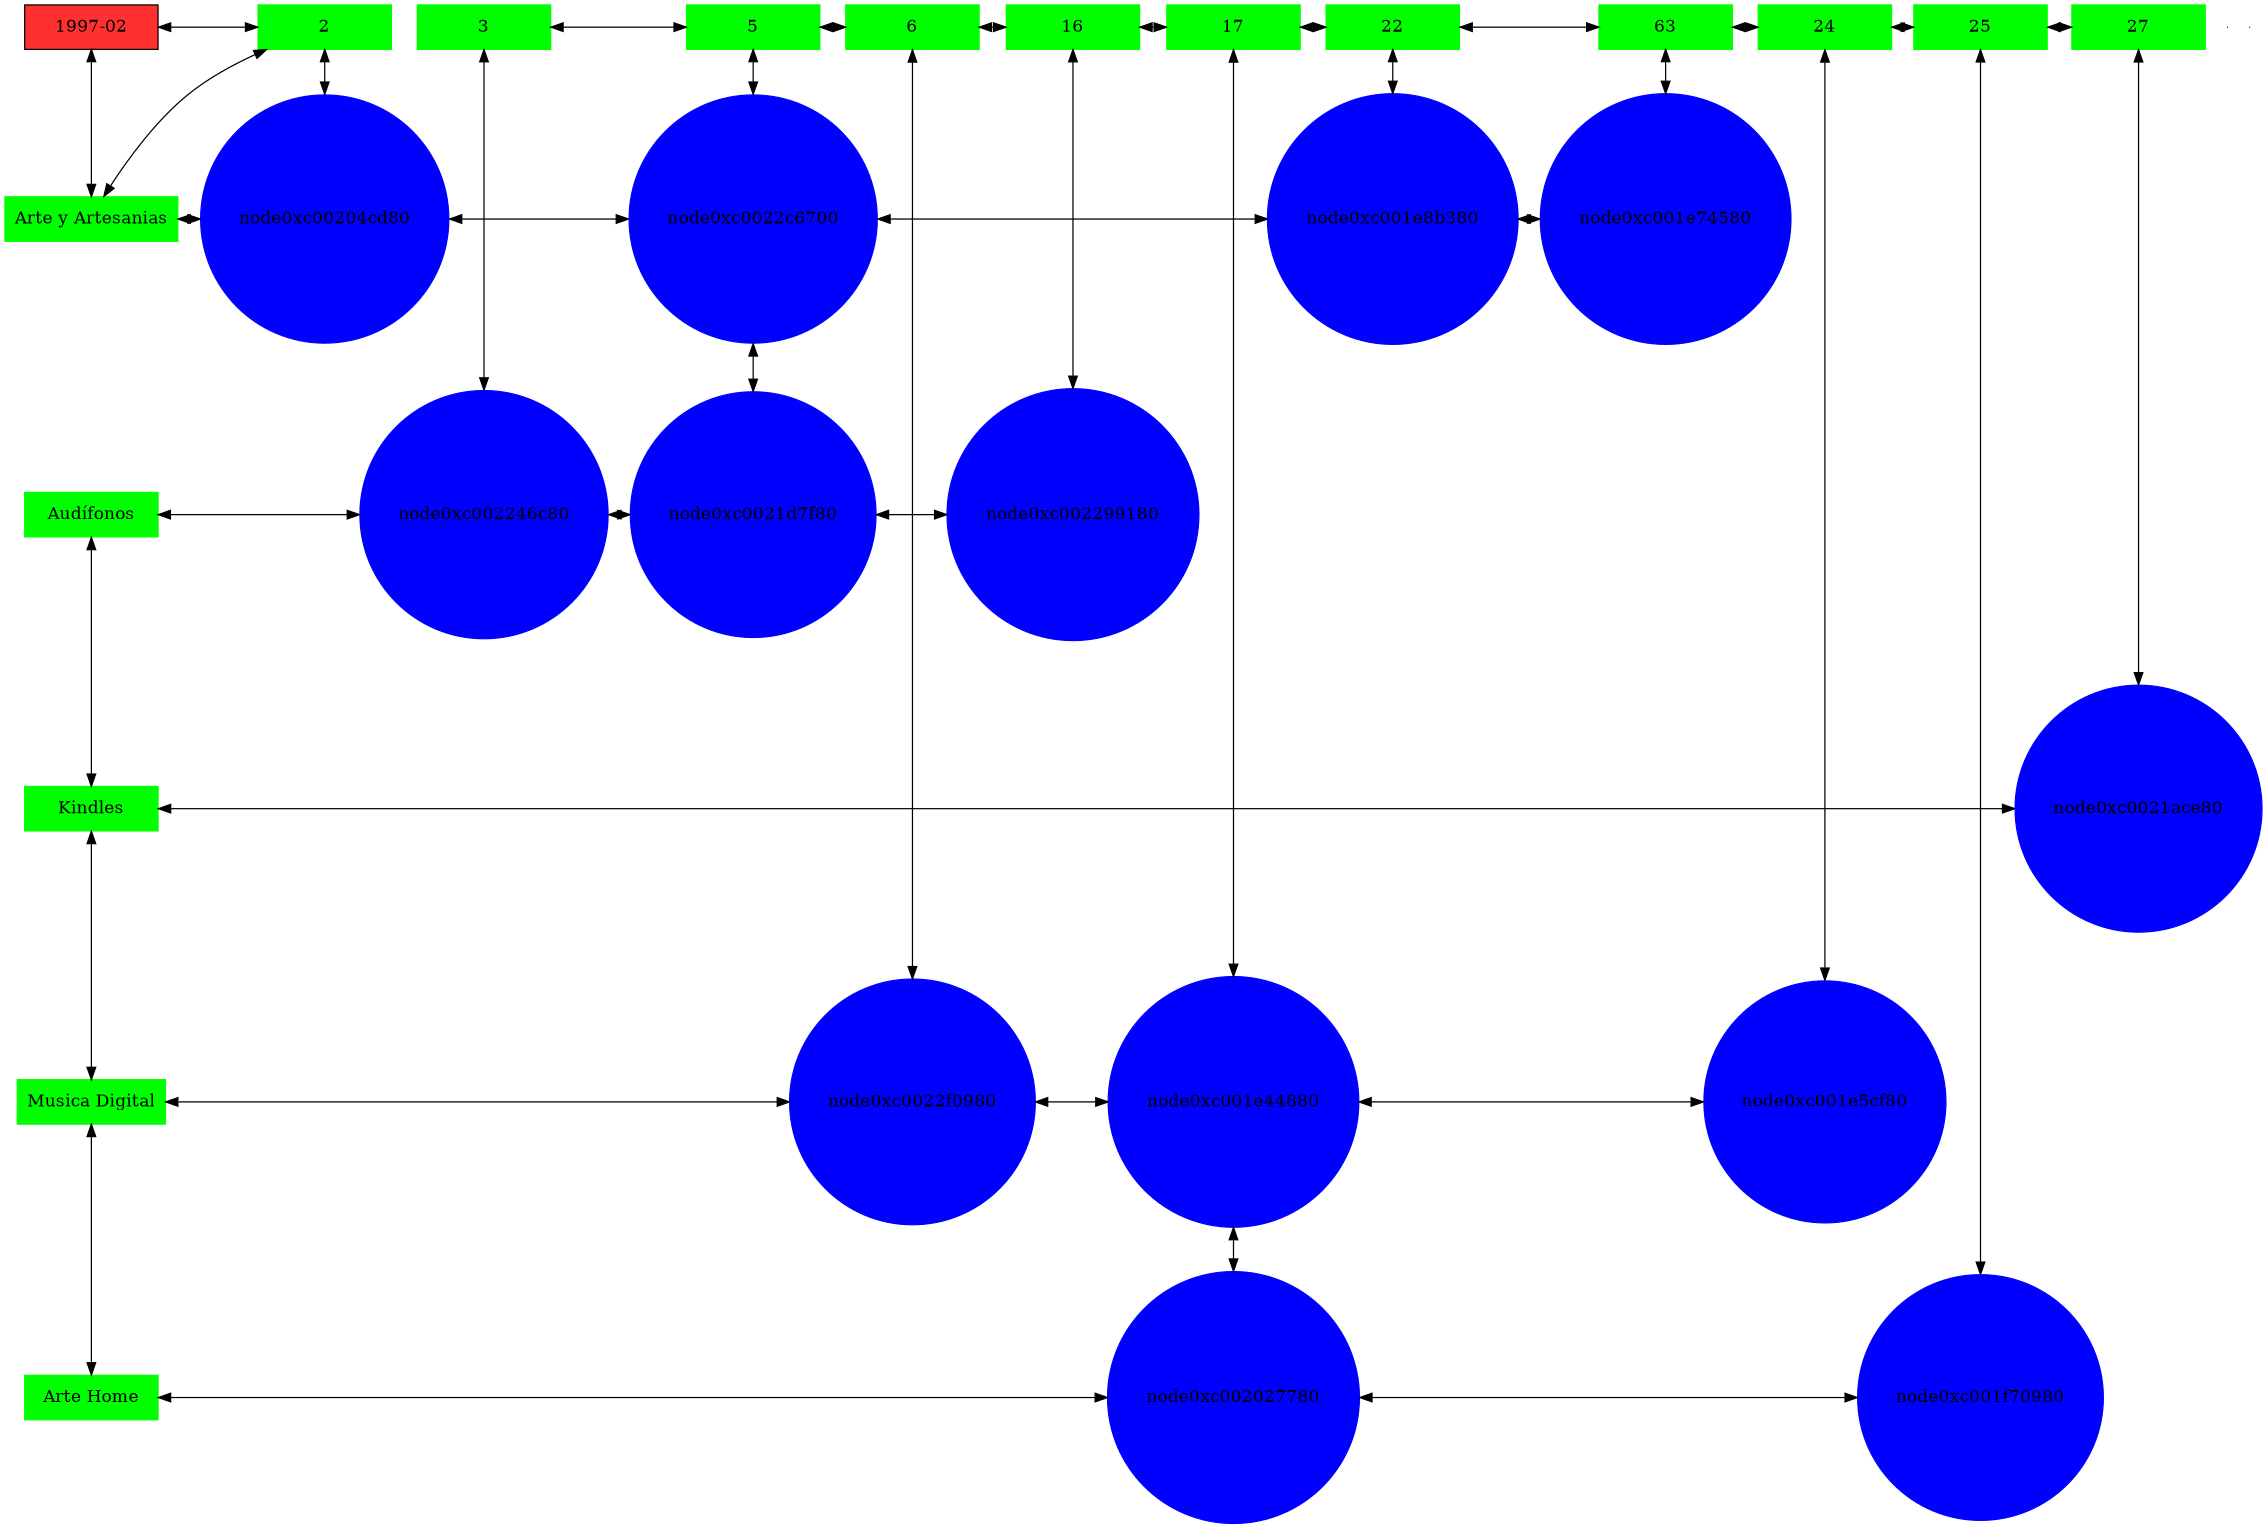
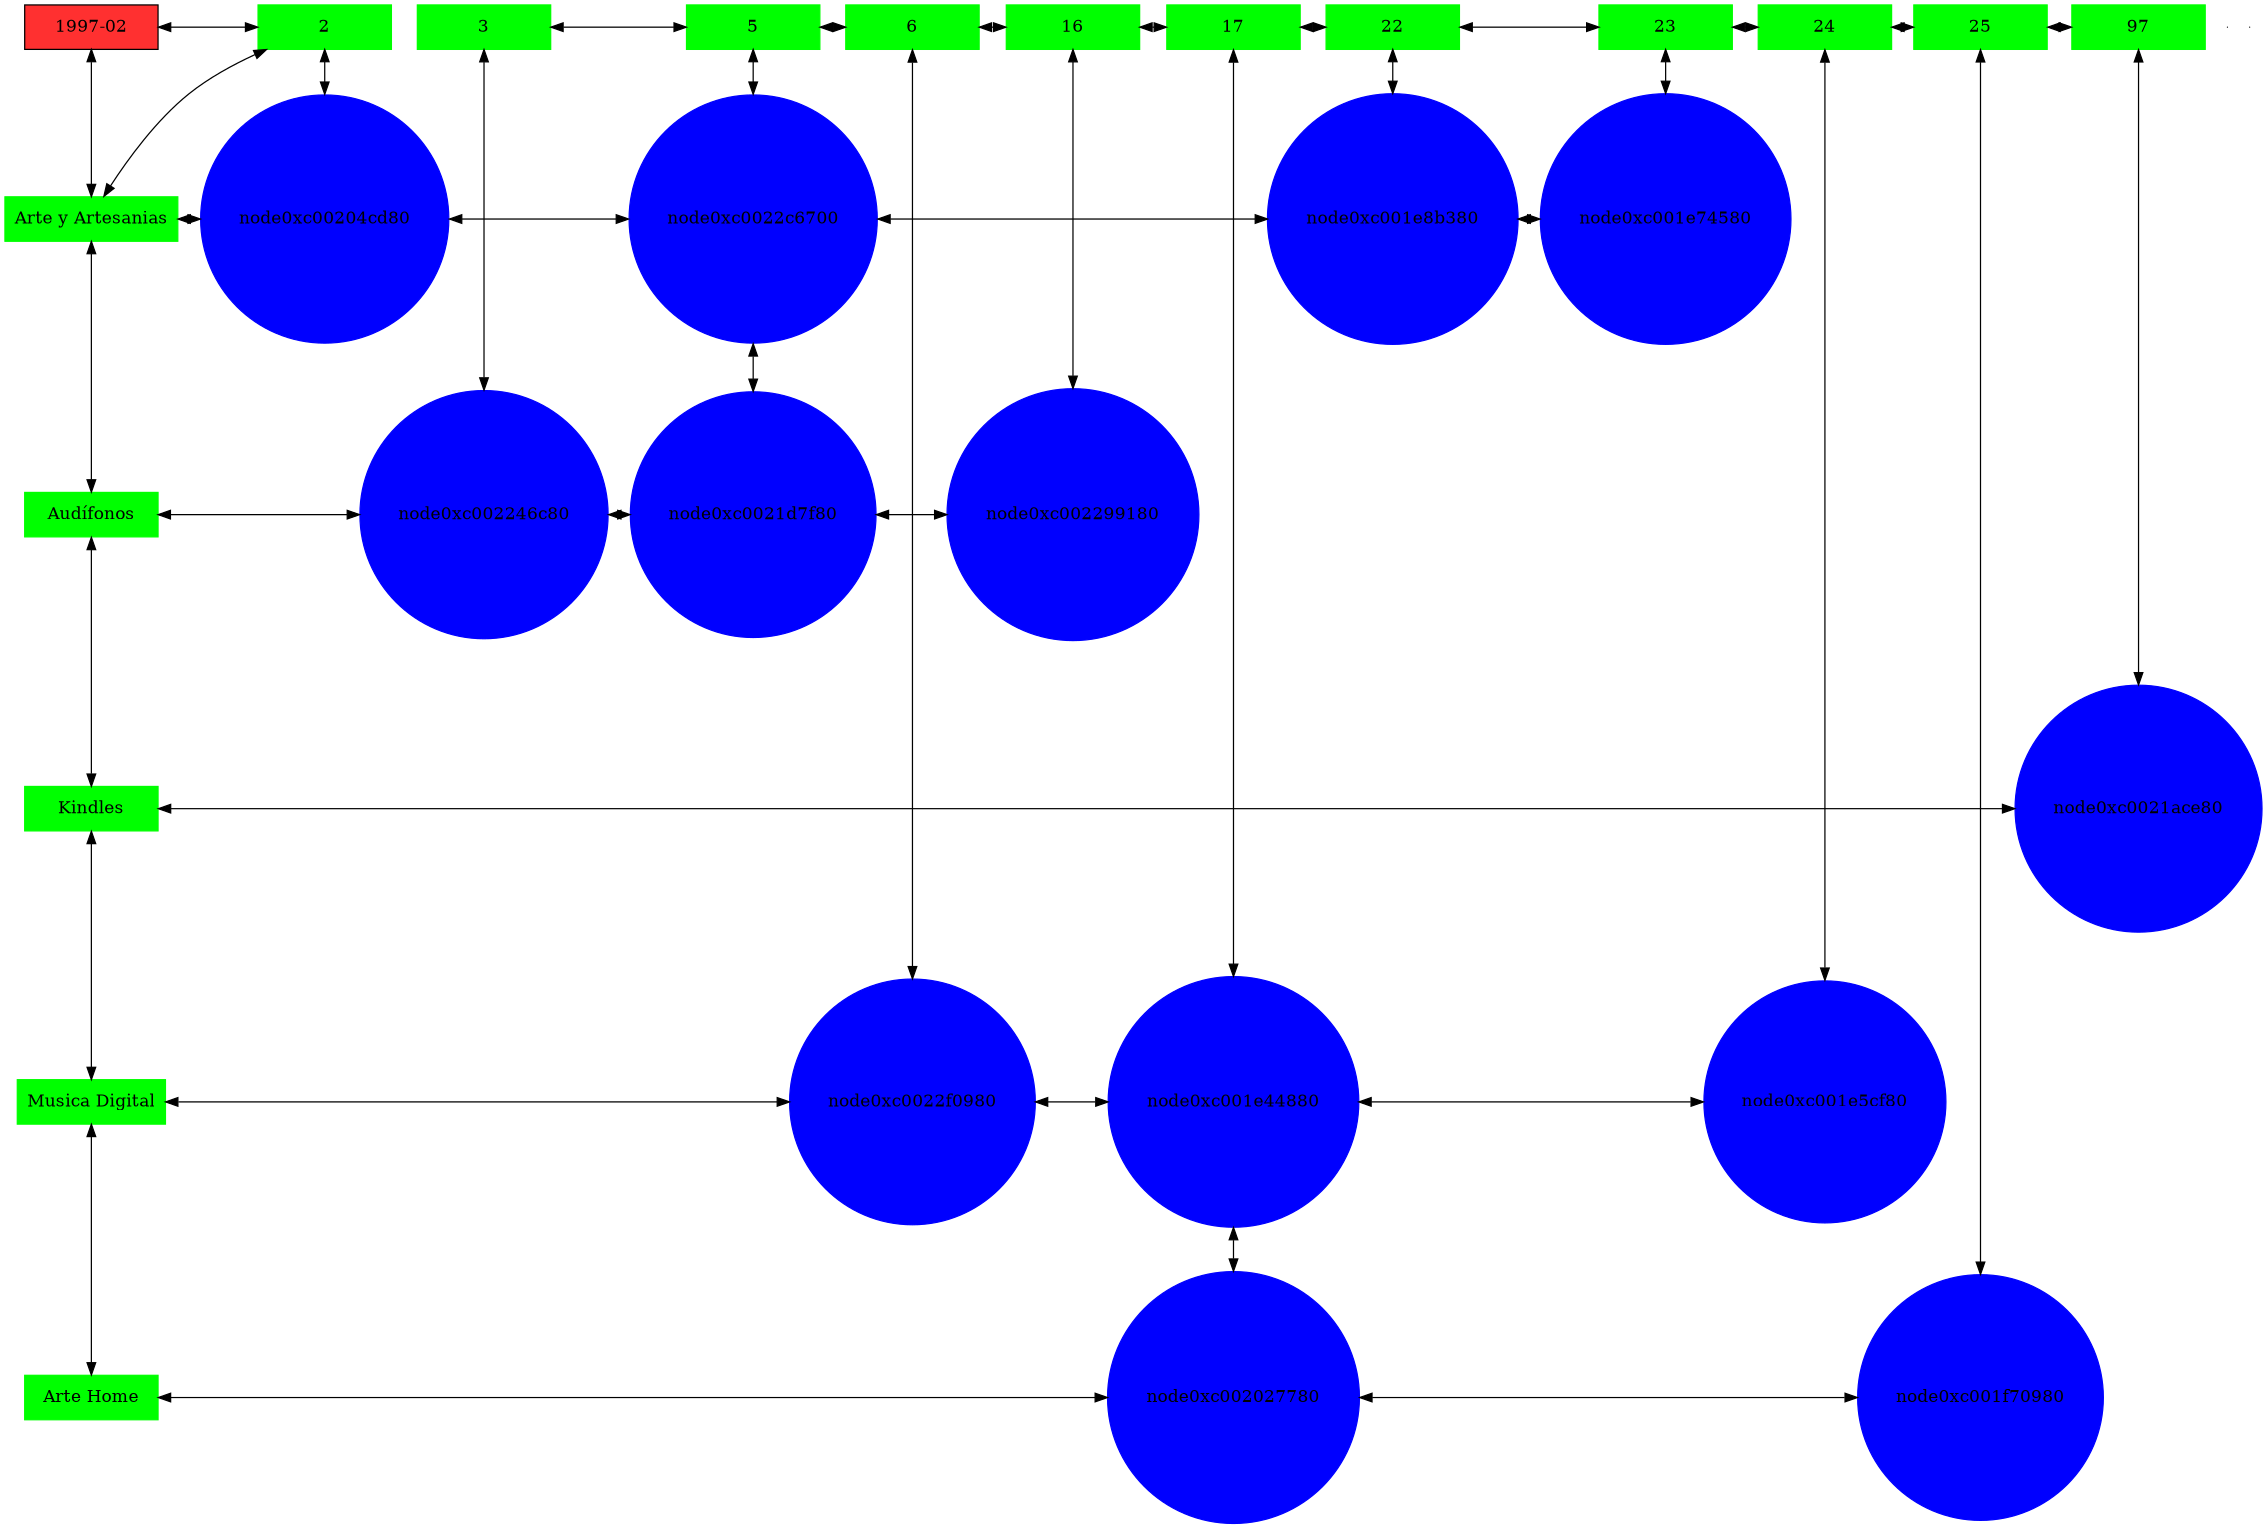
(1666, 27) -> (1666, 27)
(2139, 27) -> (2139, 27)
none -> (91, 367)
